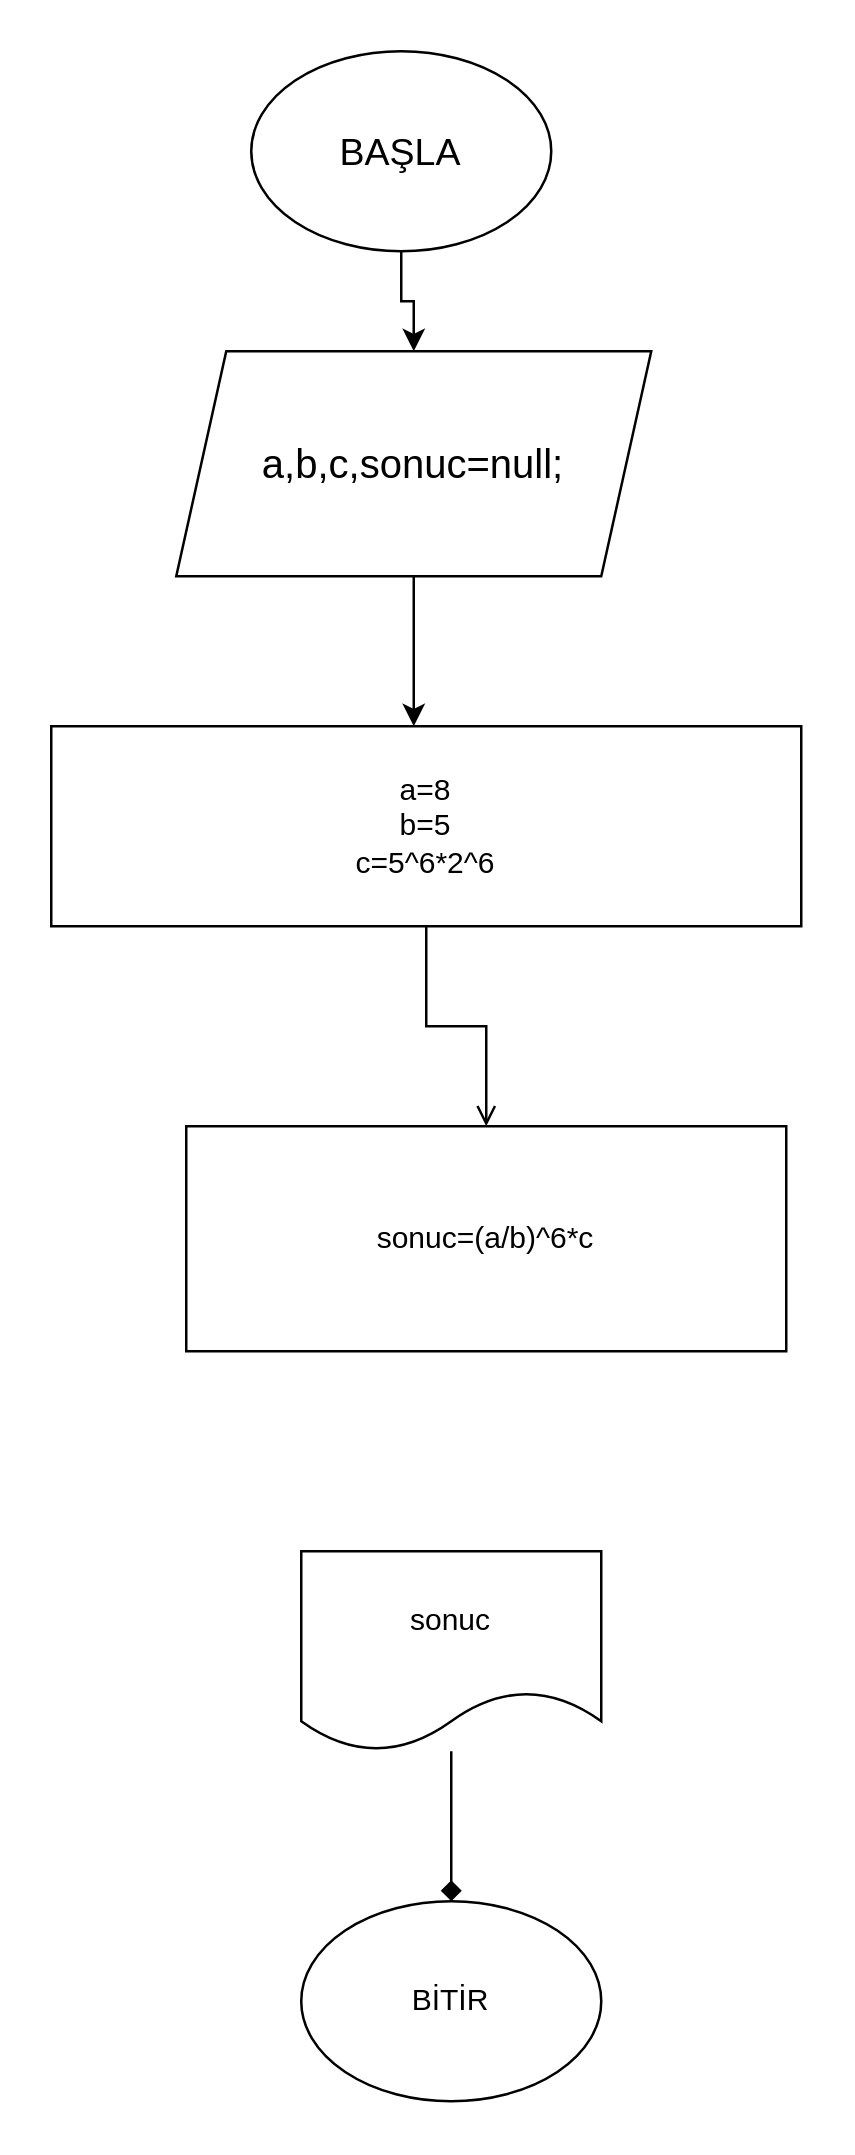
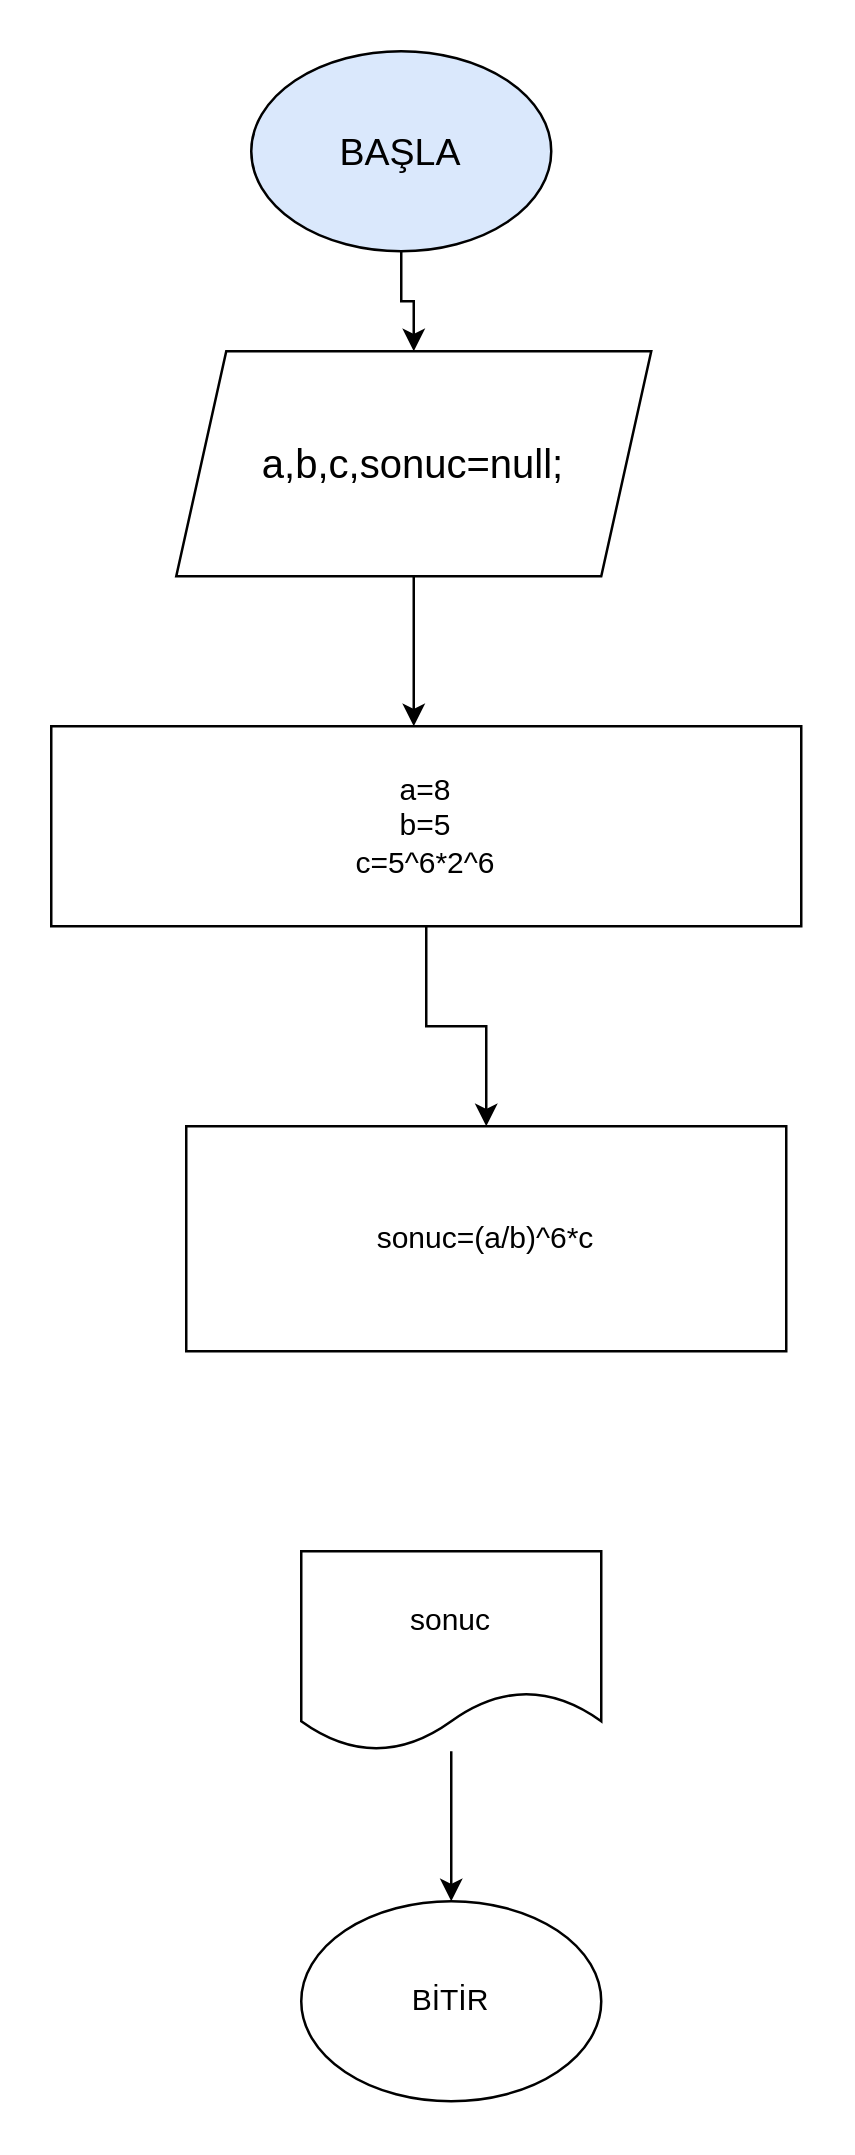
(401, 151) -> (401, 151)
(486, 1112) -> (486, 1108)
(451, 1881) -> (451, 1882)
